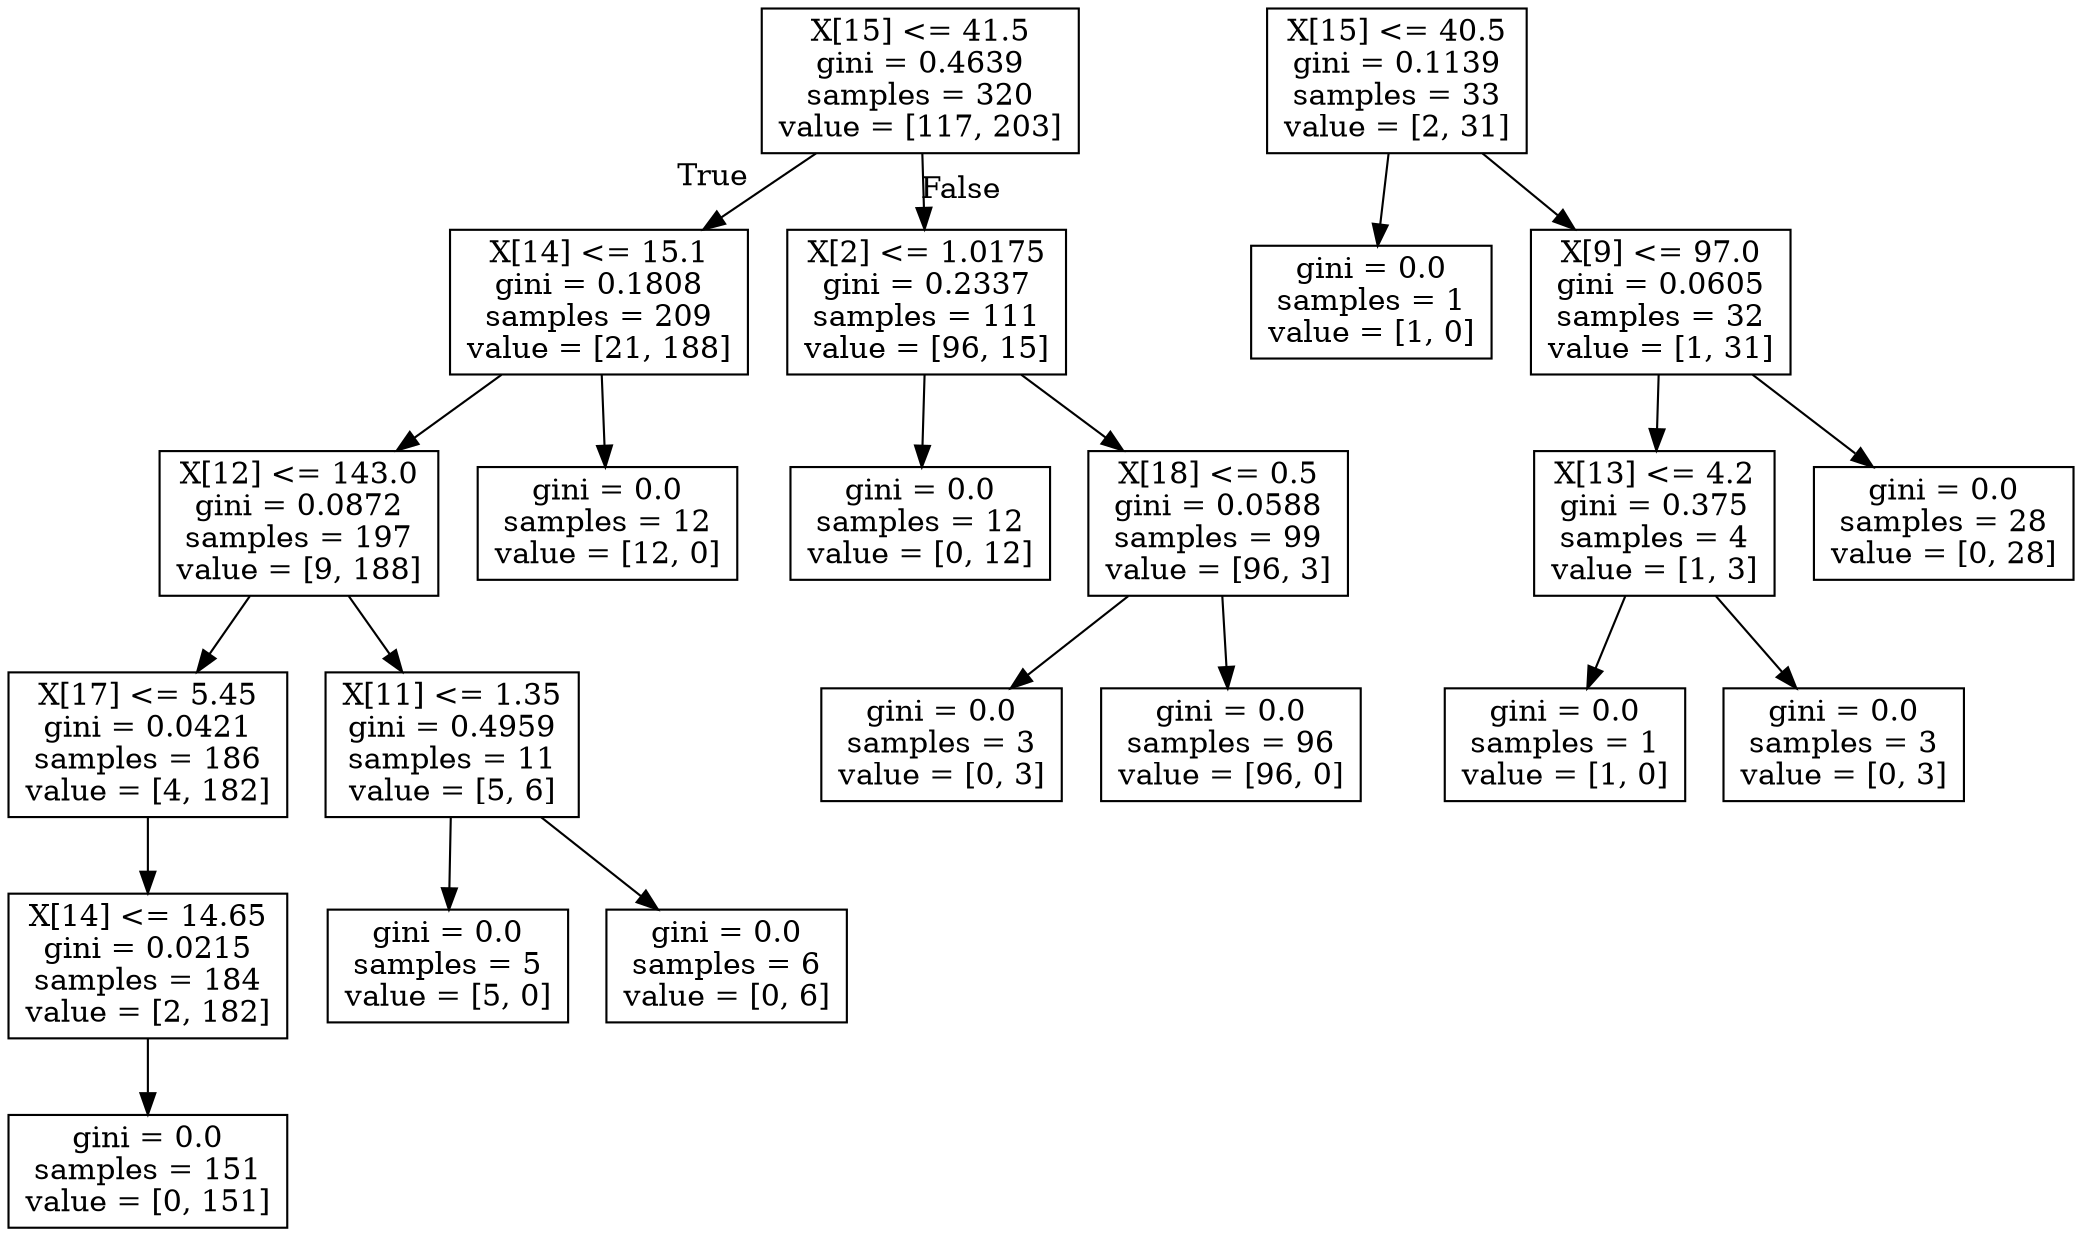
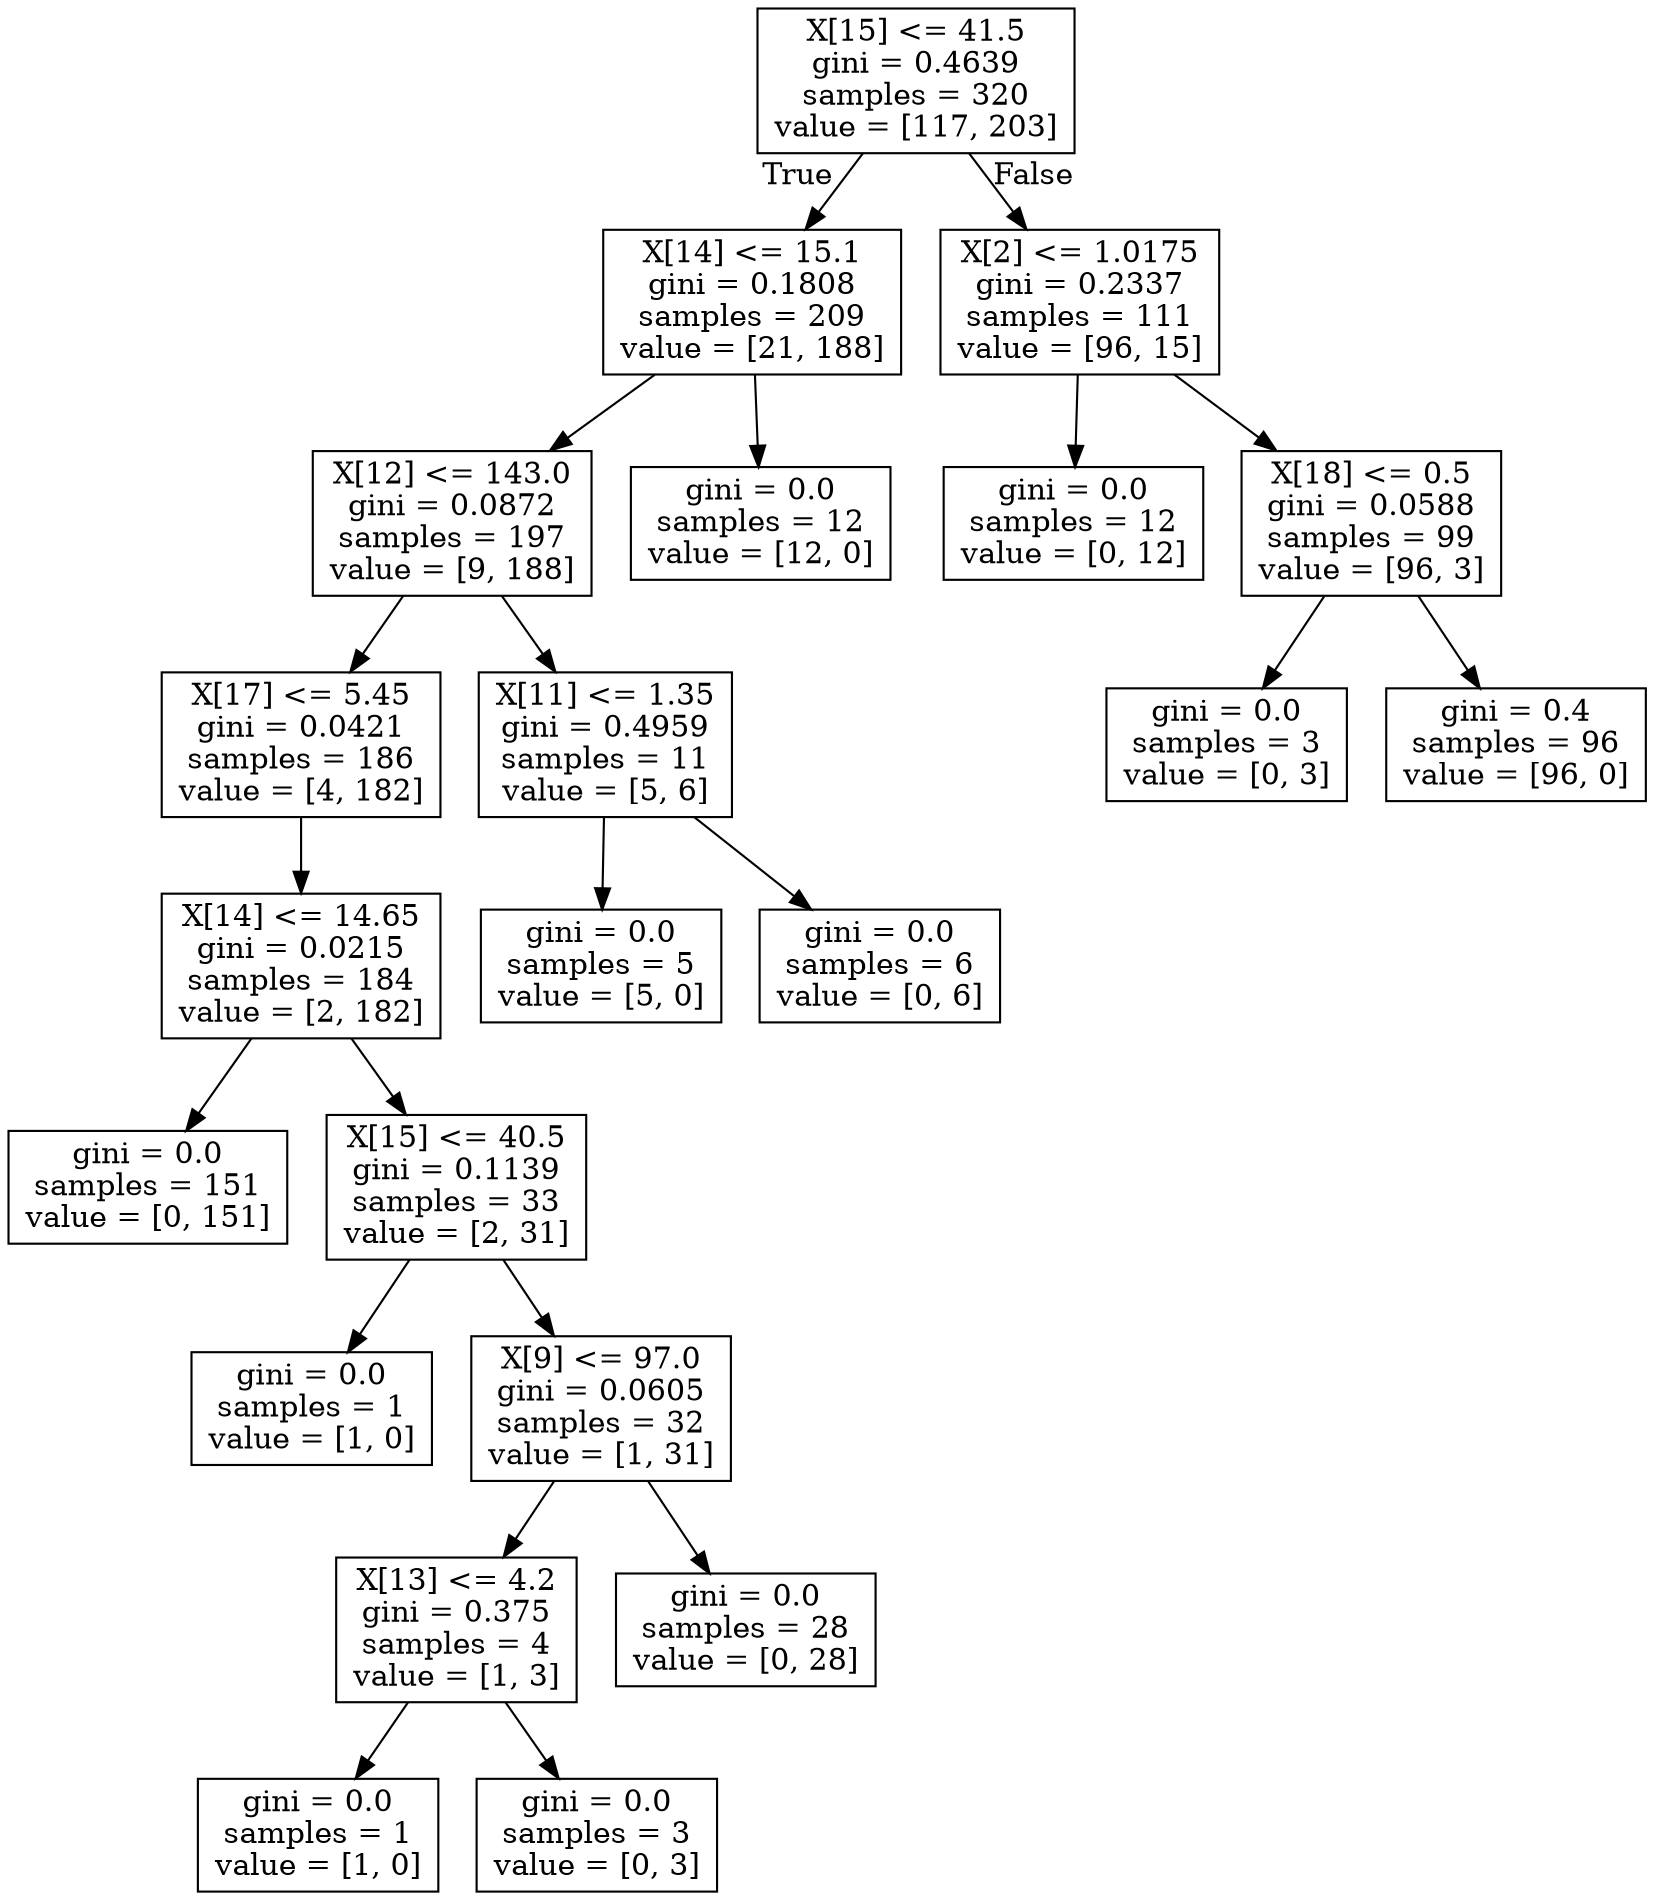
(1231, 745) -> (1516, 745)
none -> (372, 1068)
